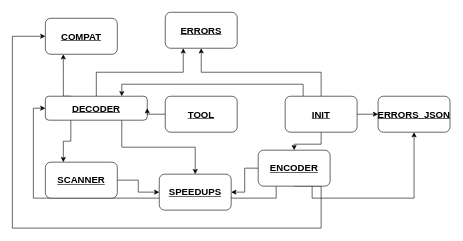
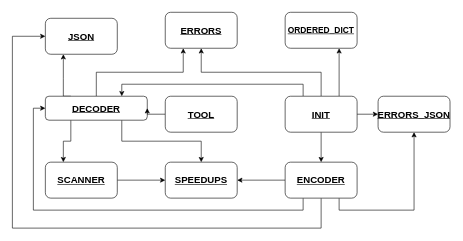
none -> (321, 30)
(81, 36) -> (81, 36)
none -> (339, 53)
(294, 168) -> (321, 180)
(195, 192) -> (201, 180)
